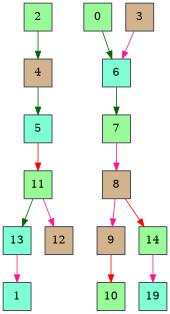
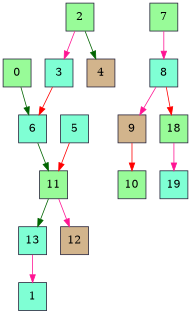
(140, 17) -> (59, 73)
none -> (71, 41)
(130, 41) -> (47, 97)
(38, 97) -> none
(116, 97) -> (42, 153)
(116, 185) -> (164, 73)
(153, 241) -> (174, 129)
